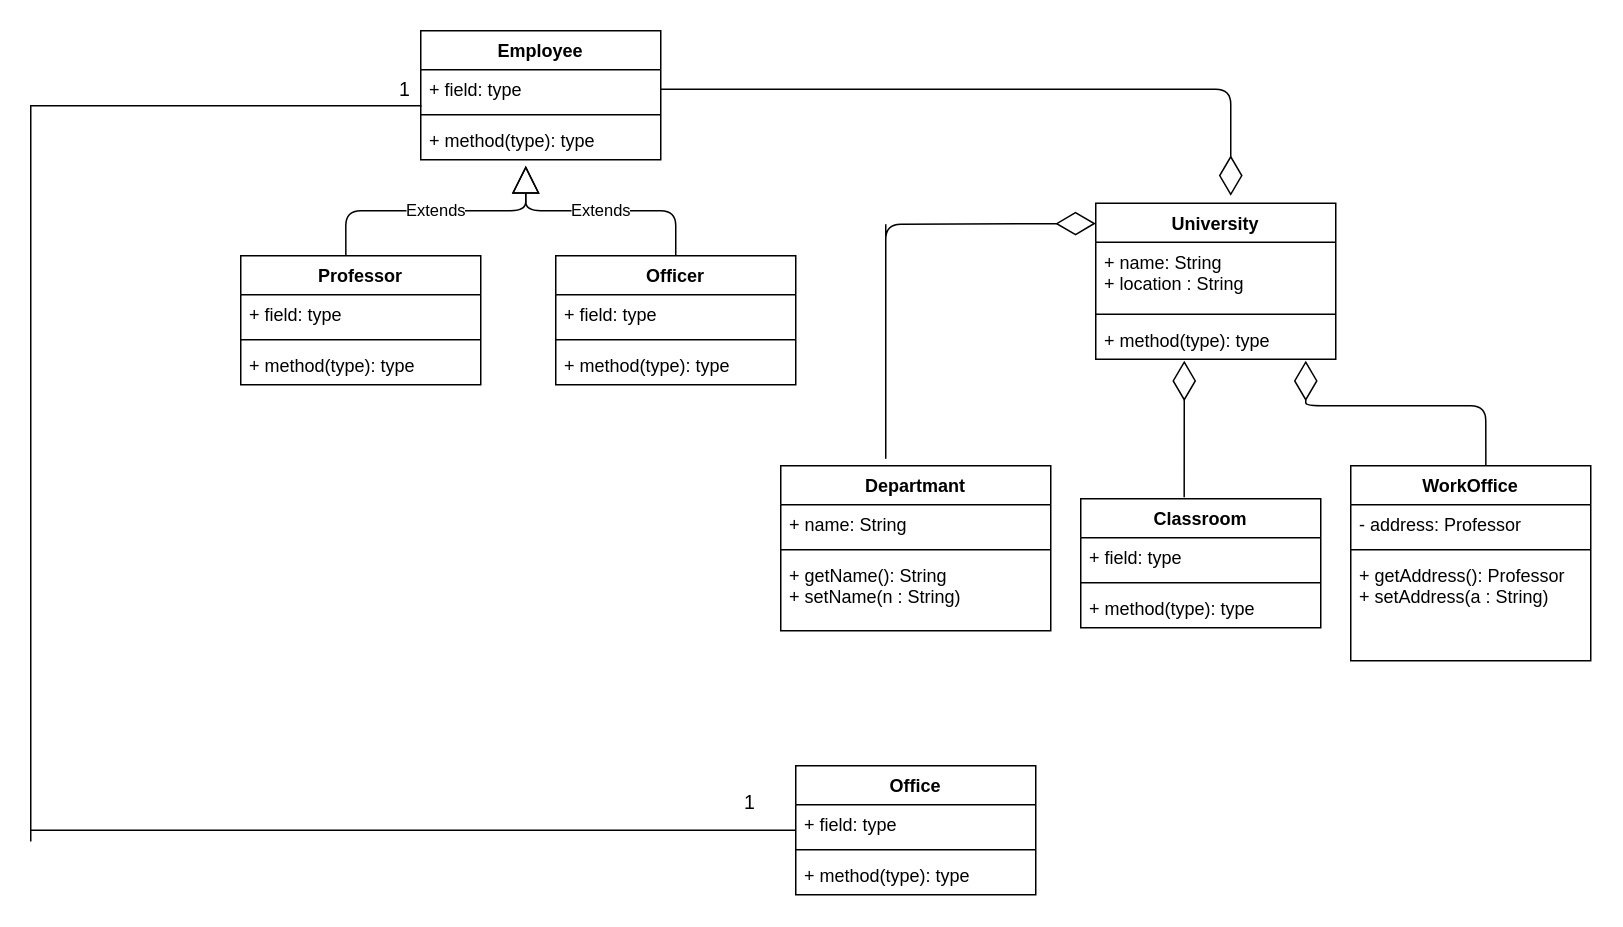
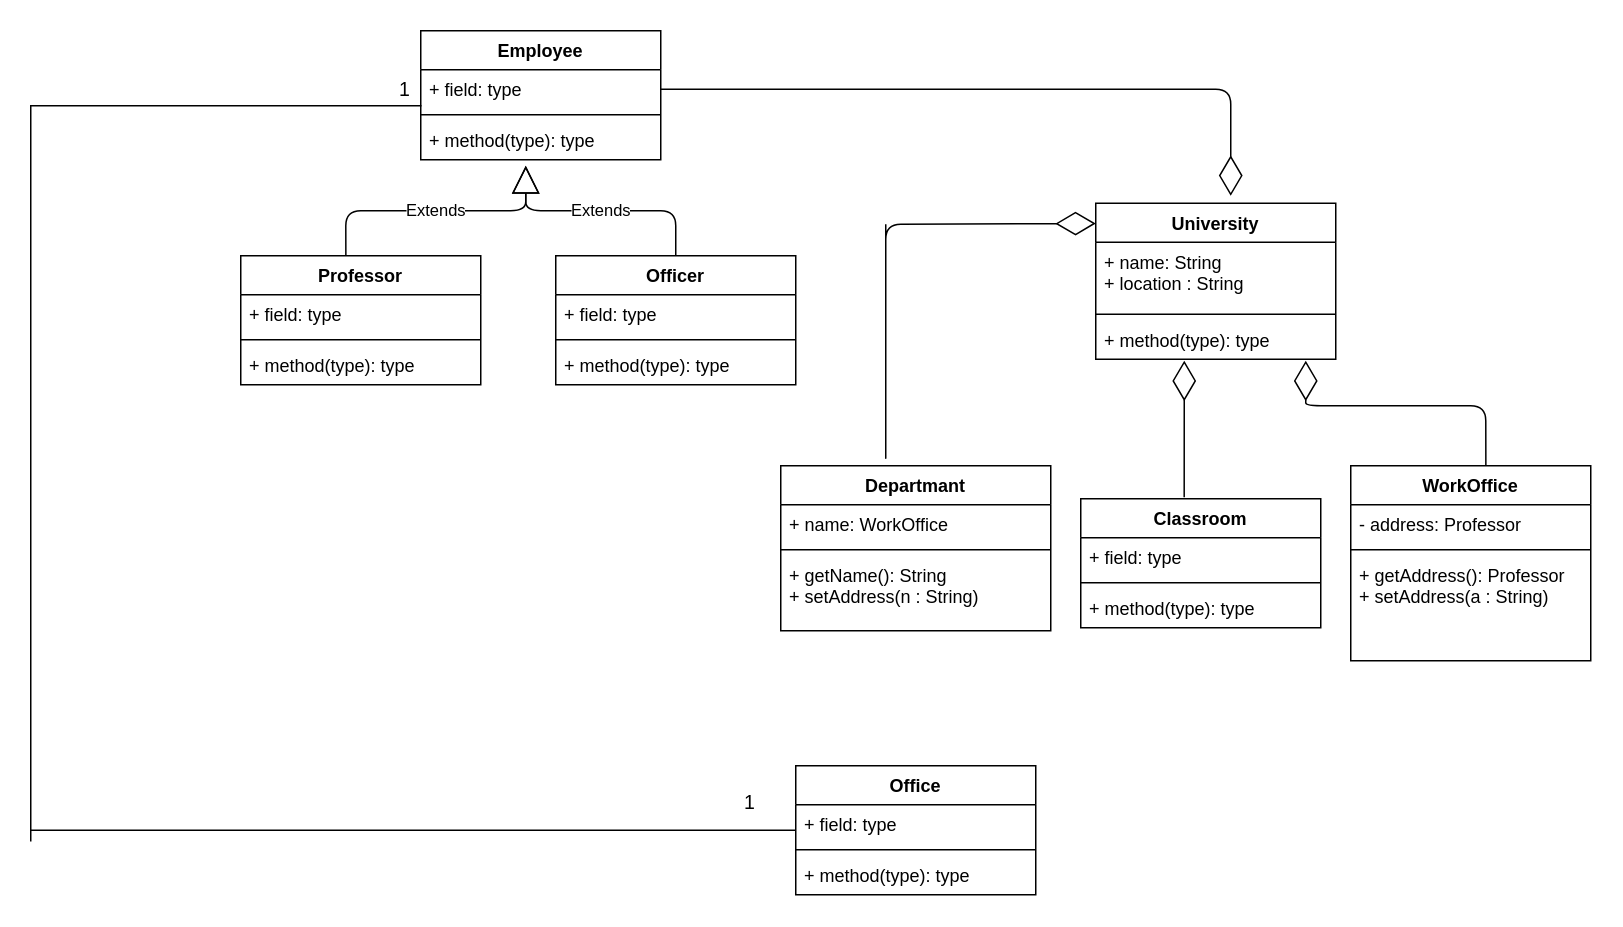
(850, 525) -> (870, 525)
(875, 576) -> (875, 576)
